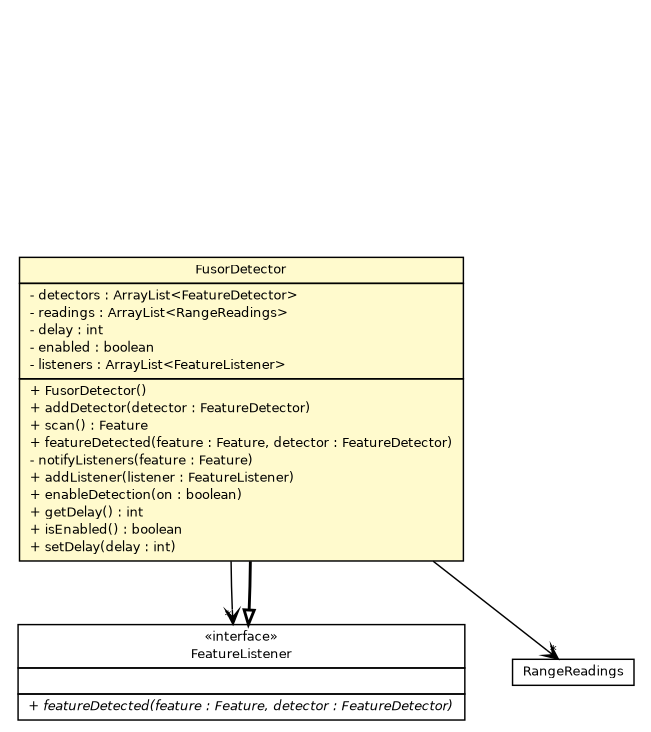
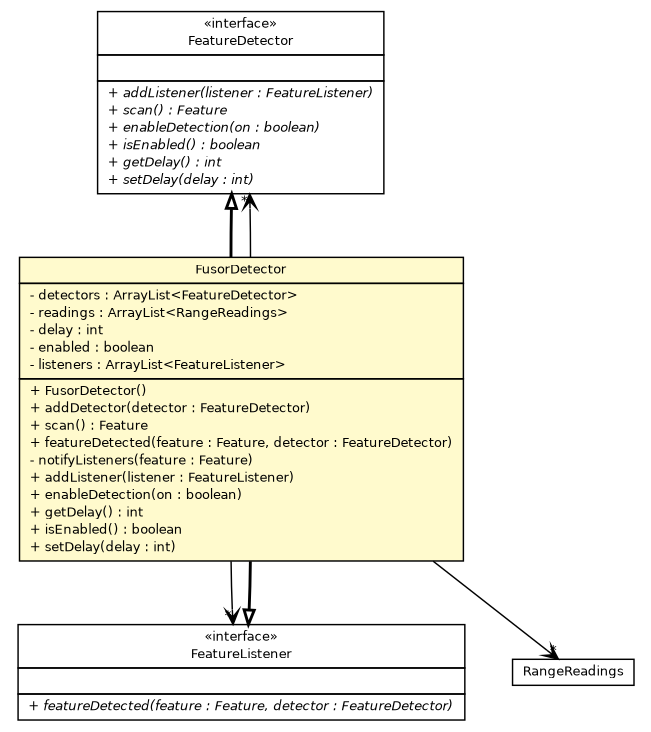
none -> (241, 103)
